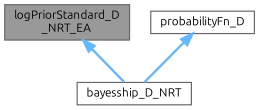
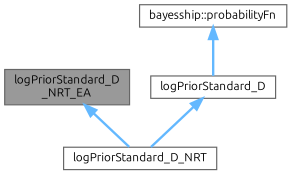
none -> (213, 16)
(203, 22) -> (213, 87)
(134, 94) -> (140, 158)
